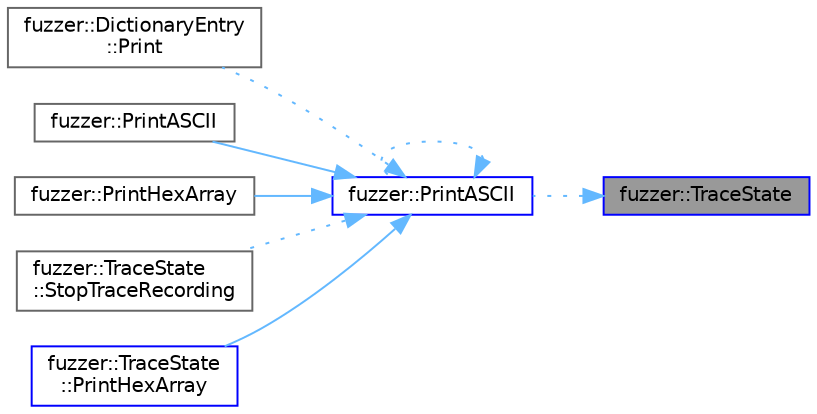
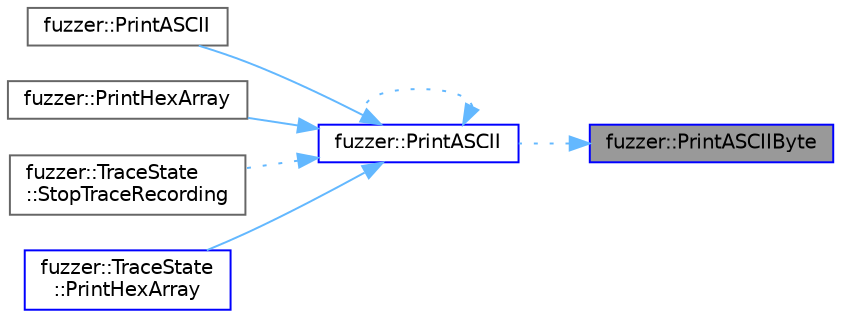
(135, 38) -> none
(707, 196) -> (712, 143)
